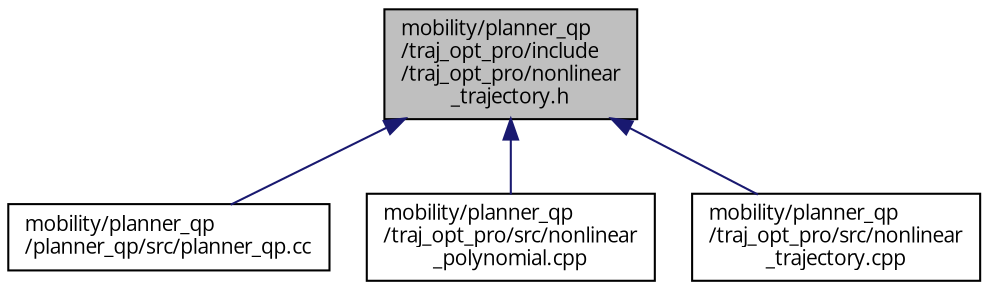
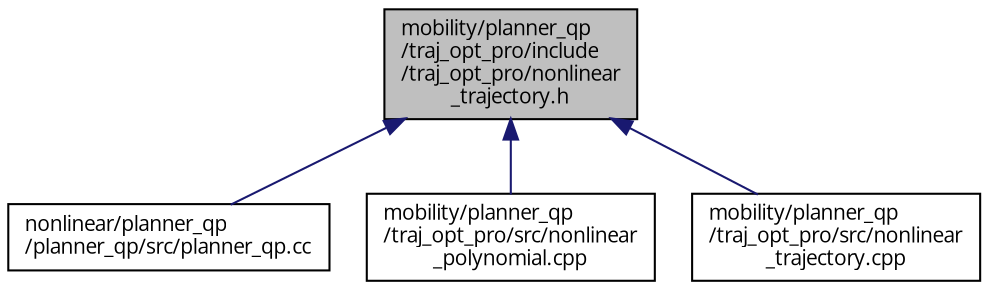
(169, 237) -> (169, 237)
